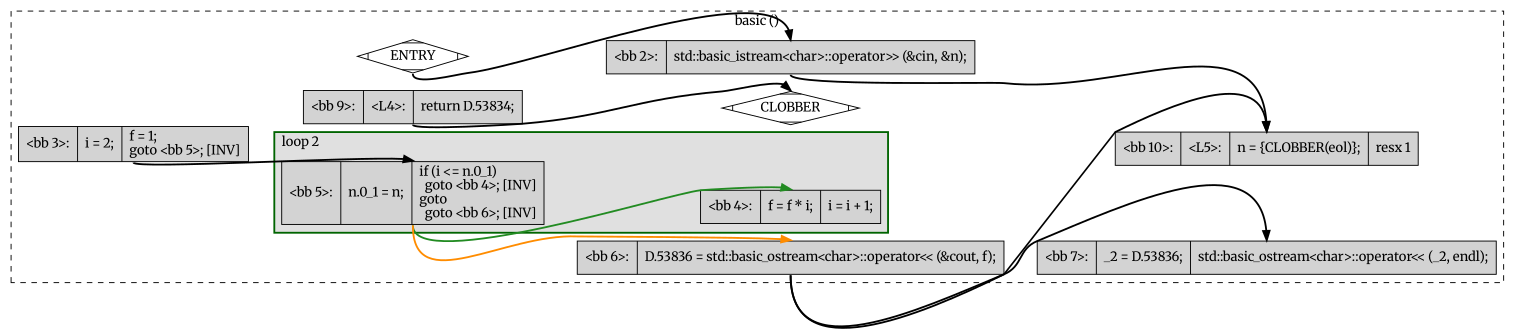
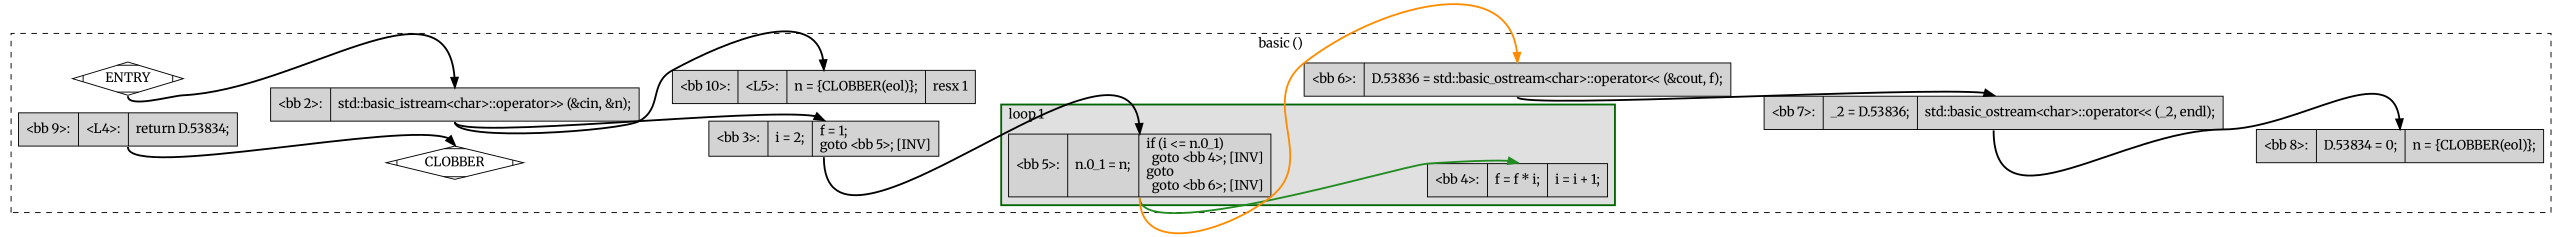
none -> (653, 120)
(301, 143) -> (1027, 115)
none -> (2400, 146)
(1034, 236) -> none
